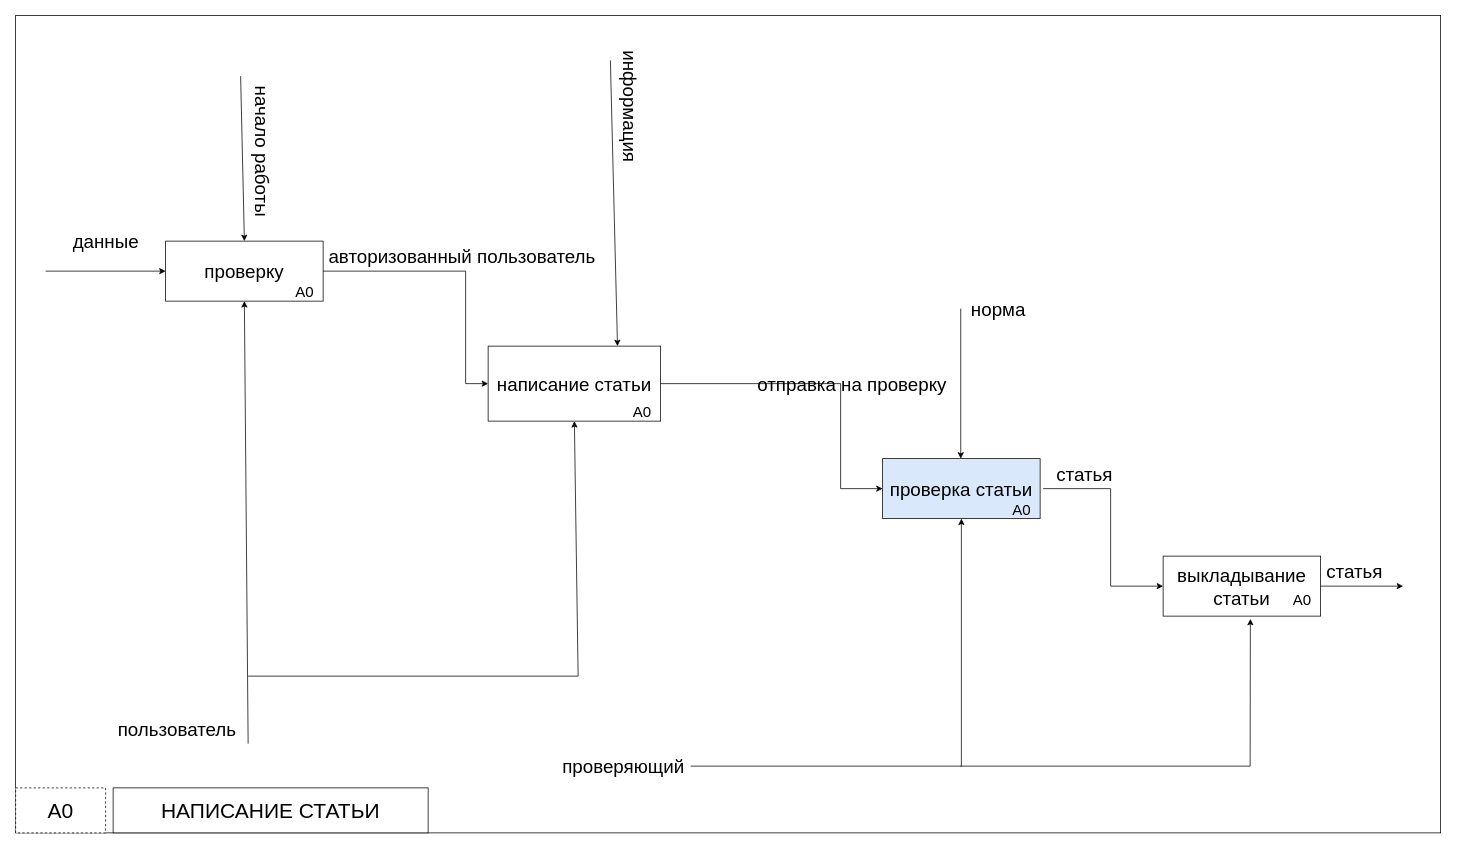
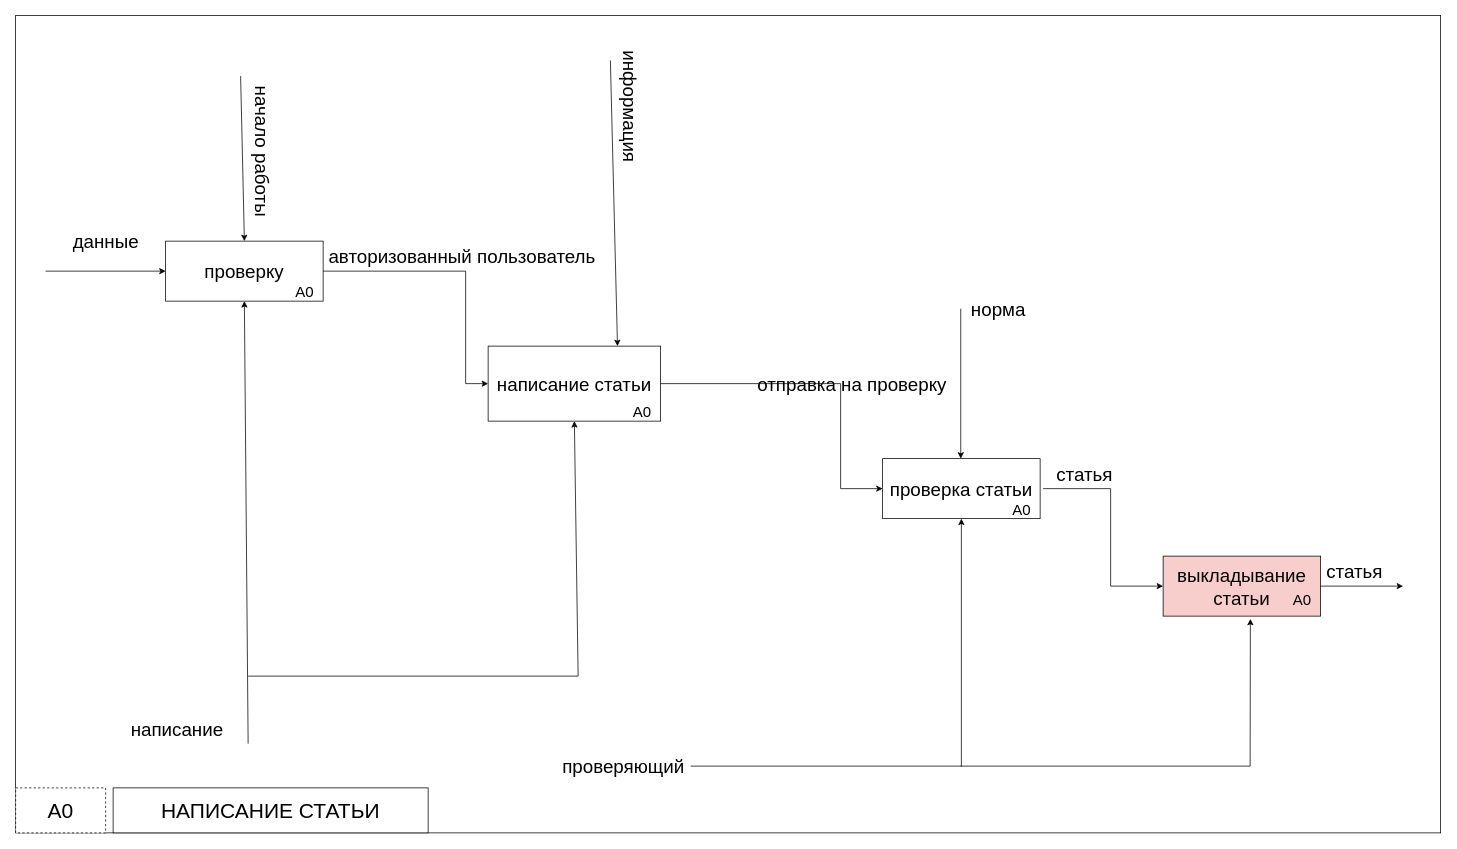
(961, 489) -> (961, 489)
(1242, 586) -> (1242, 586)
(177, 729) -> (177, 729)
